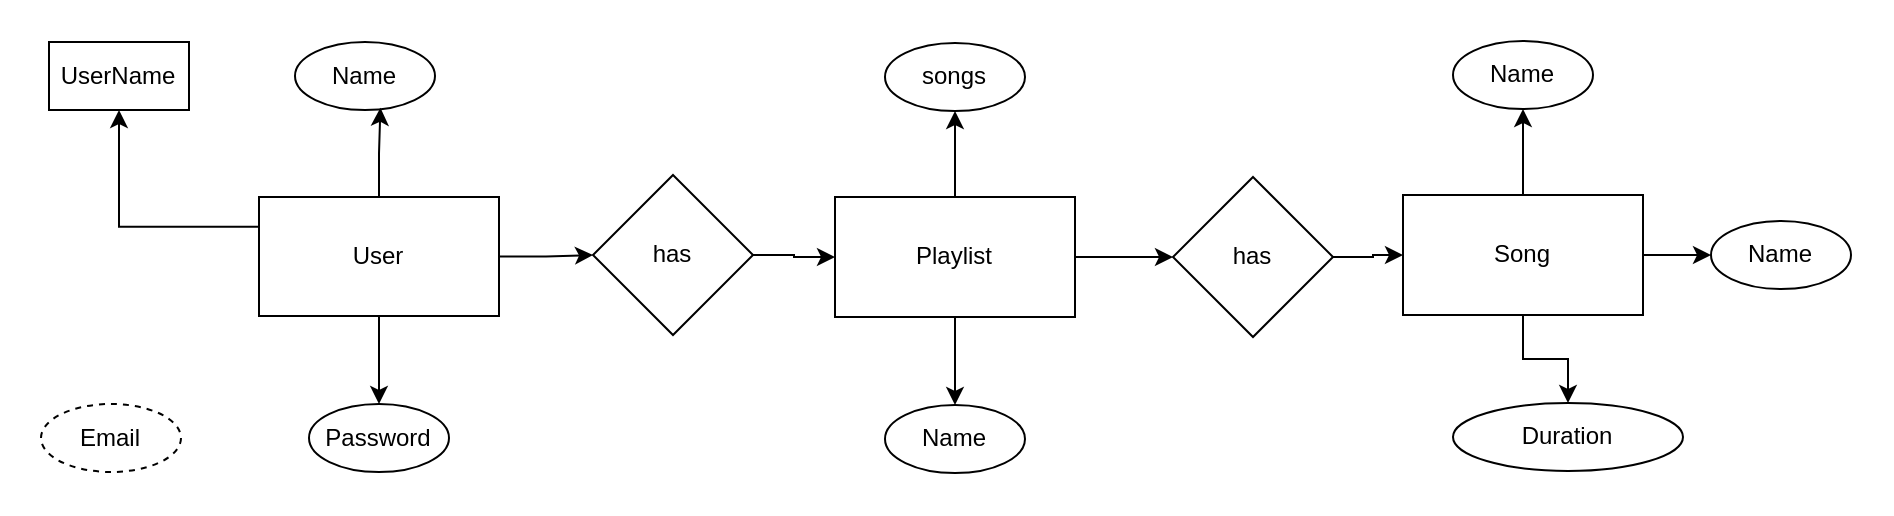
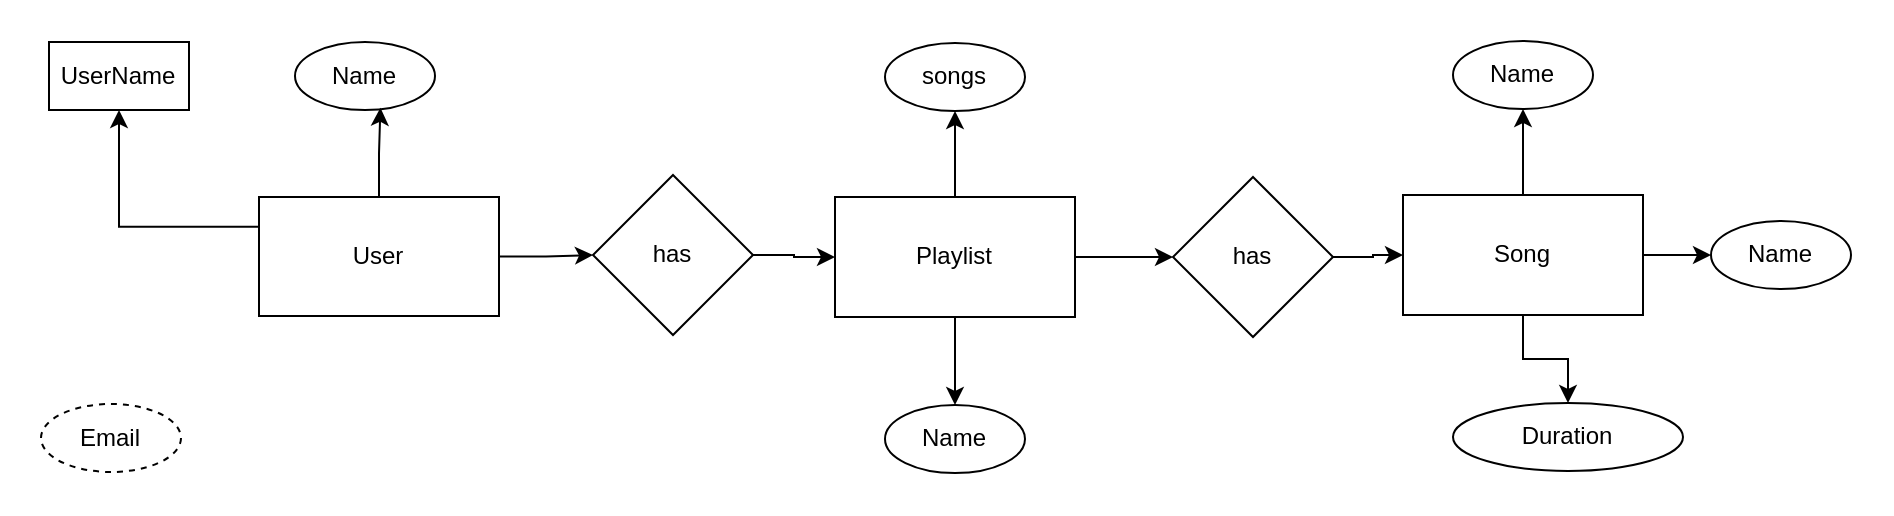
(379, 353) -> none
(379, 438) -> none
